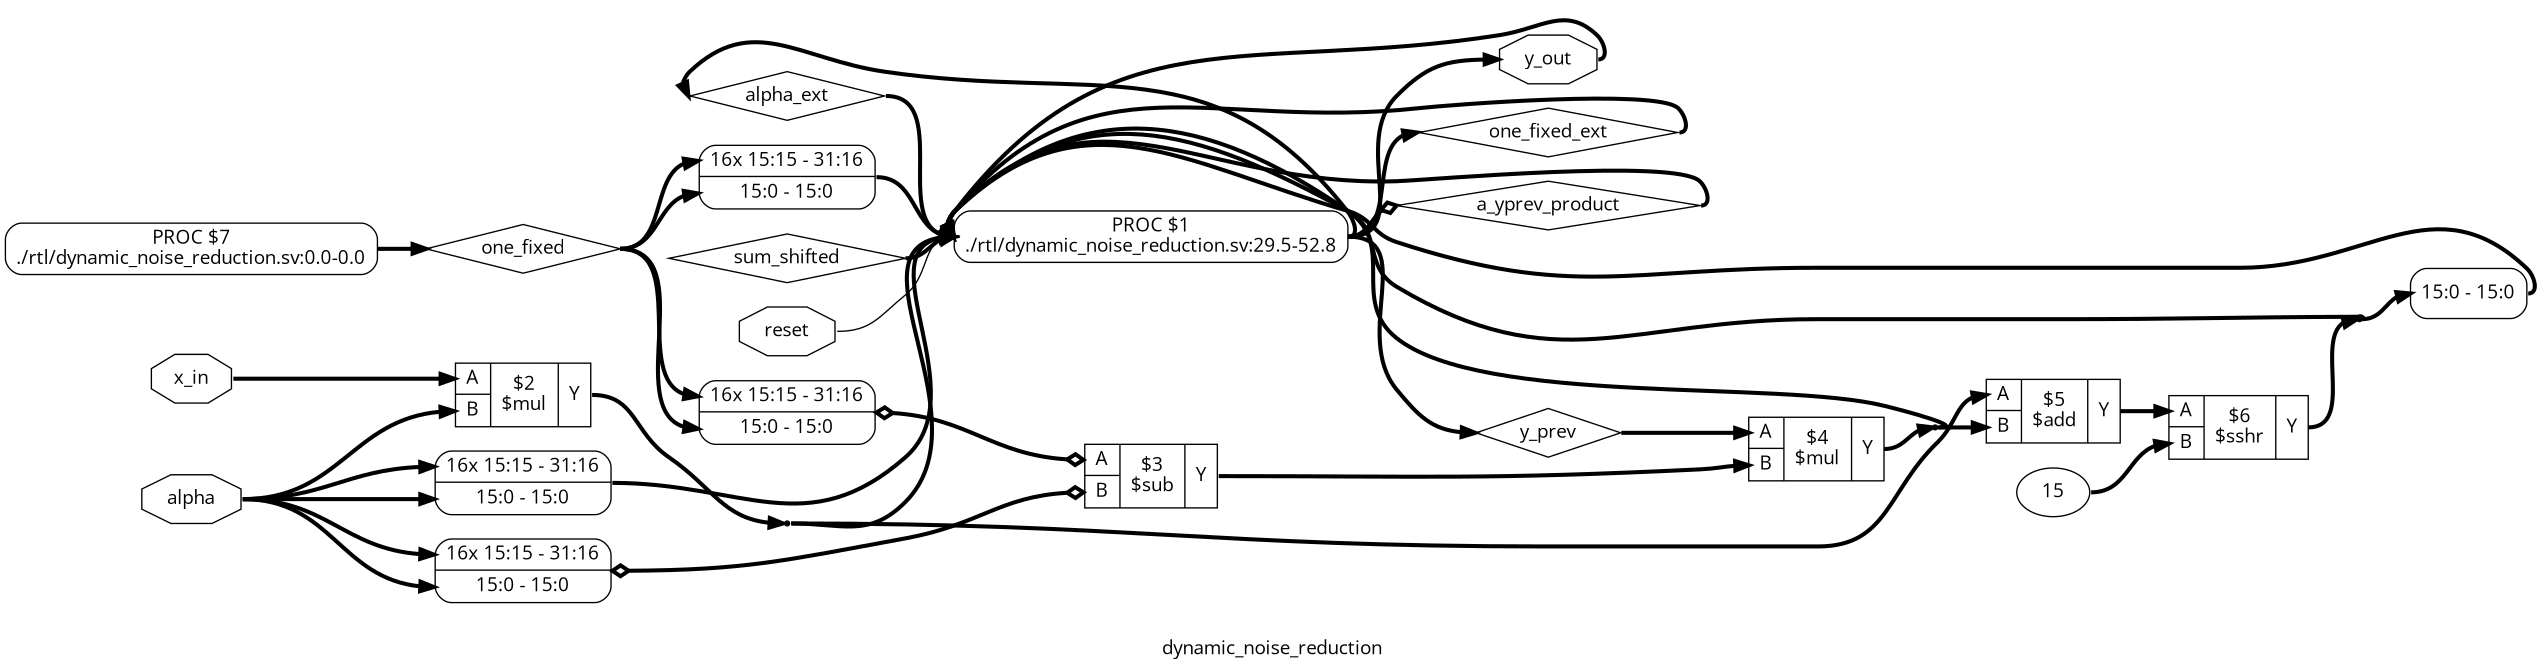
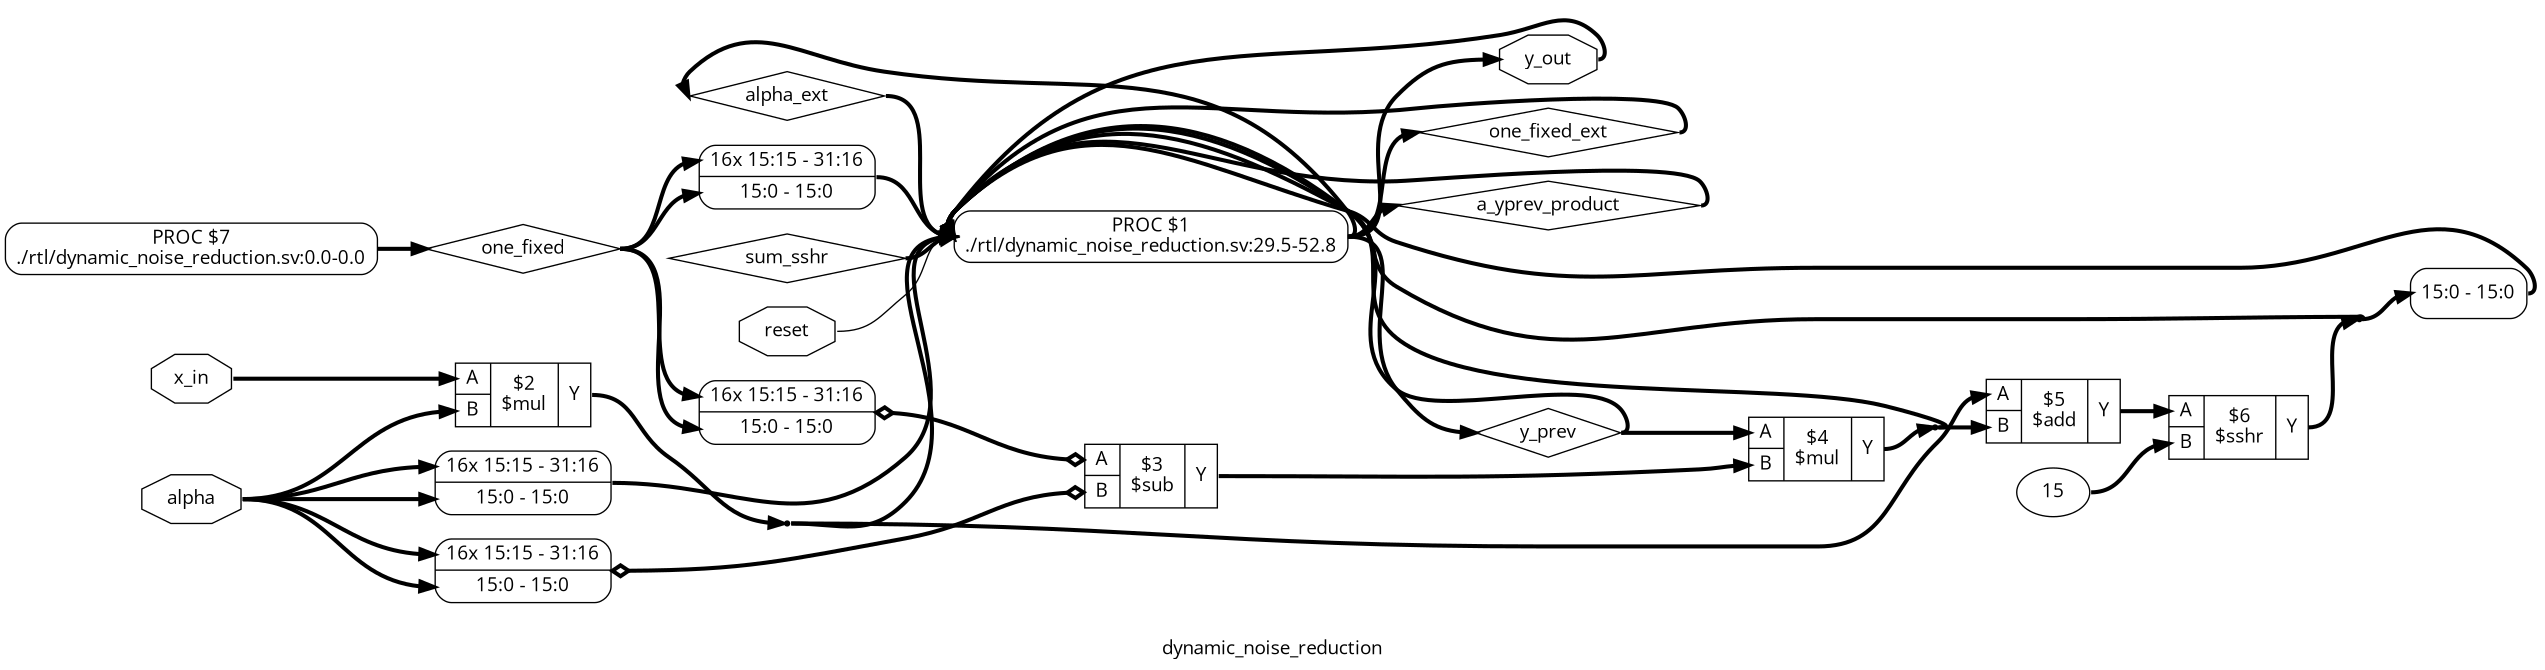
(1368, 227) -> (1368, 227)
(787, 258) -> (787, 258)
none -> (1371, 338)
